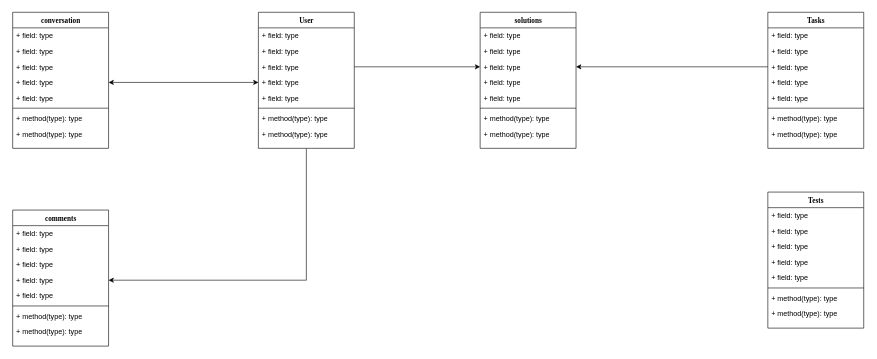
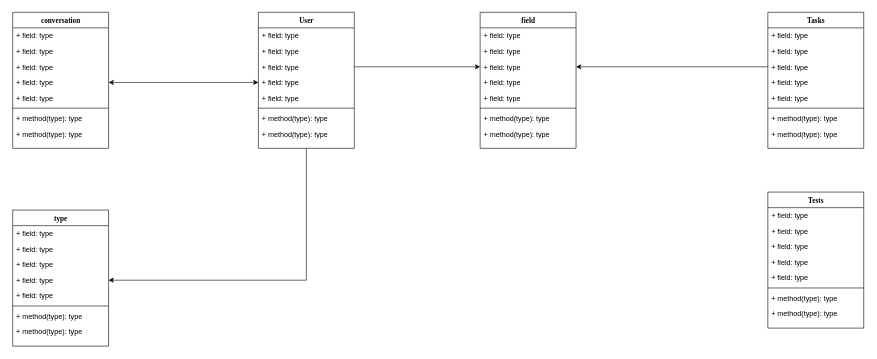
(529, 21) -> (529, 21)
(61, 219) -> (61, 219)
